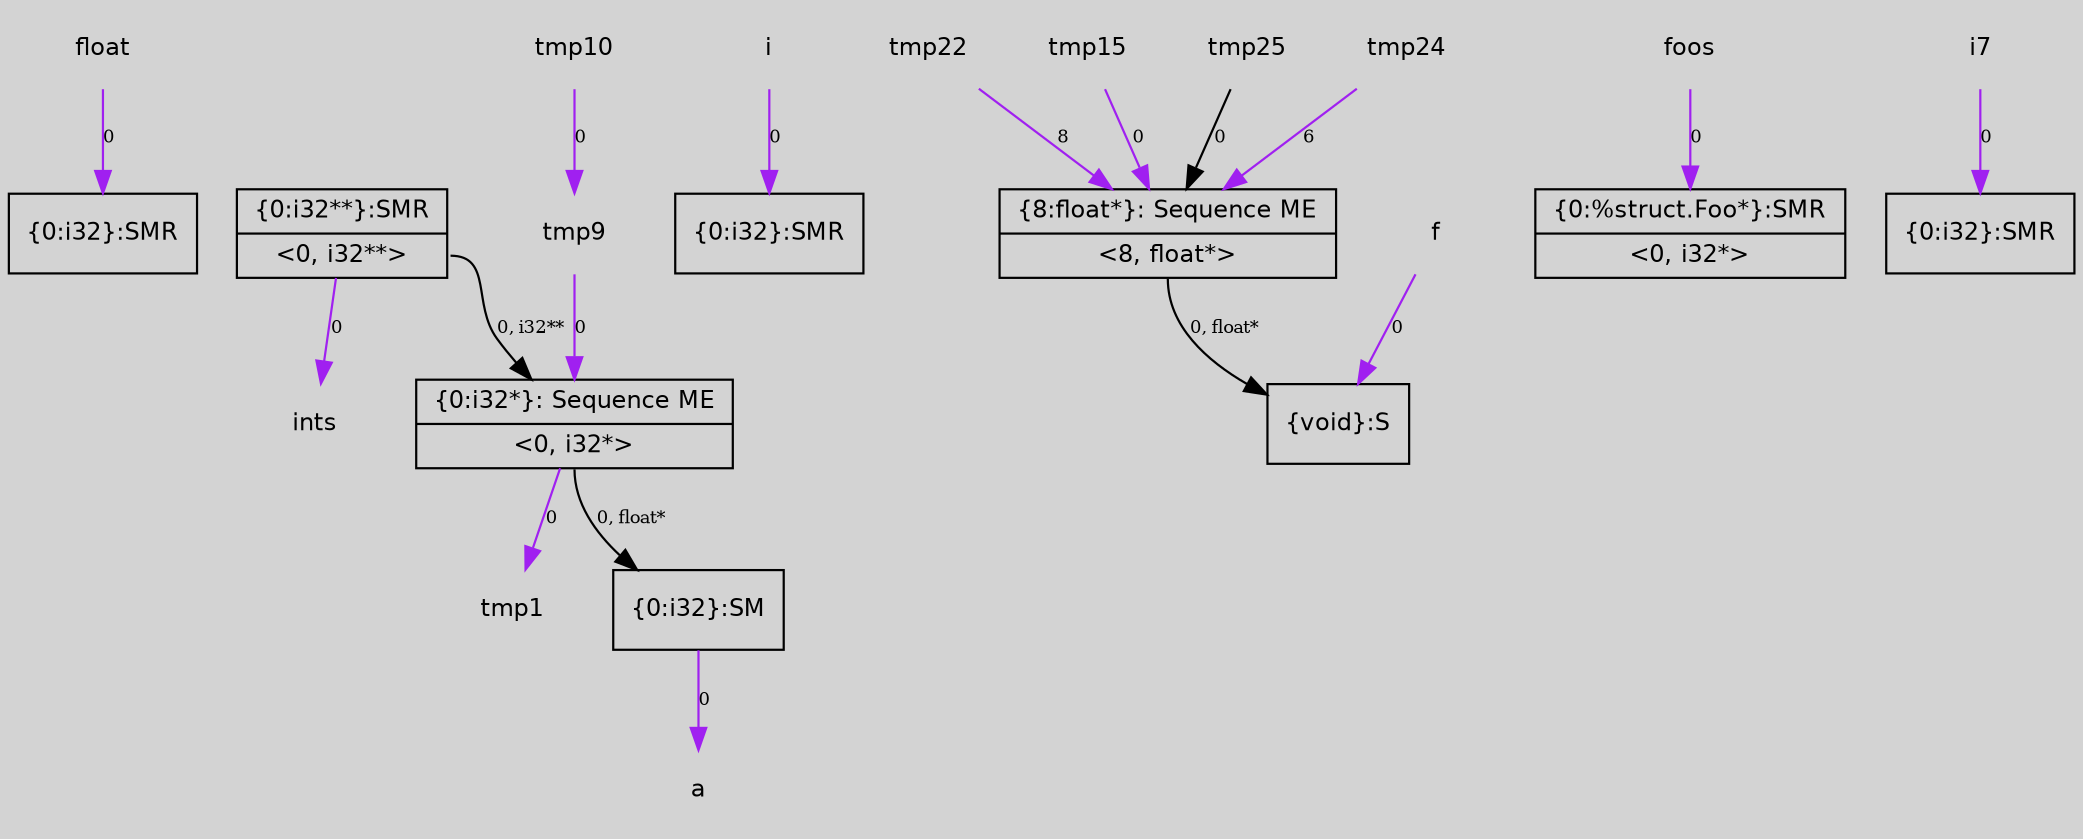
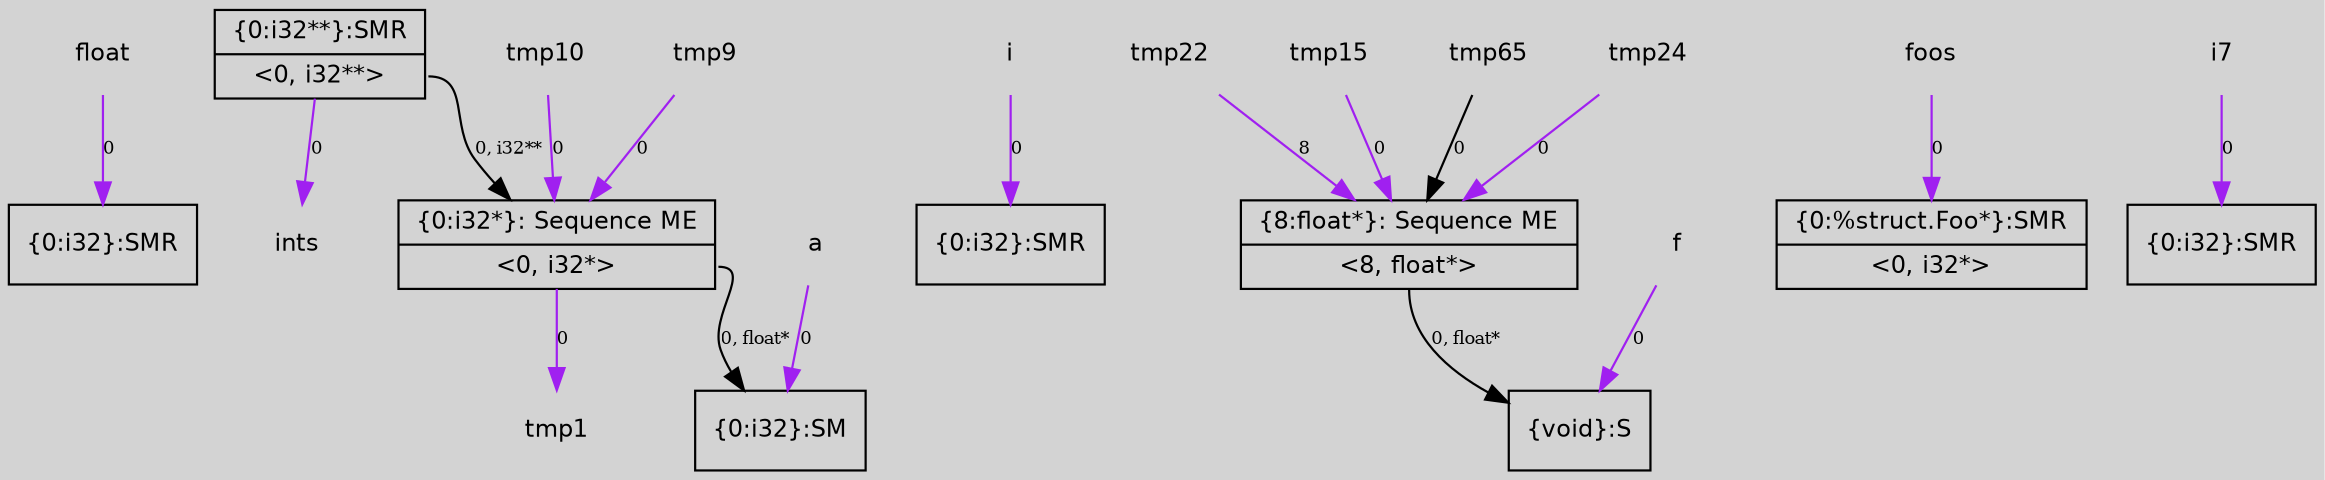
(1248, 49) -> (1489, 54)
(575, 130) -> (550, 136)
(1310, 138) -> (1544, 149)
(698, 689) -> (800, 327)
